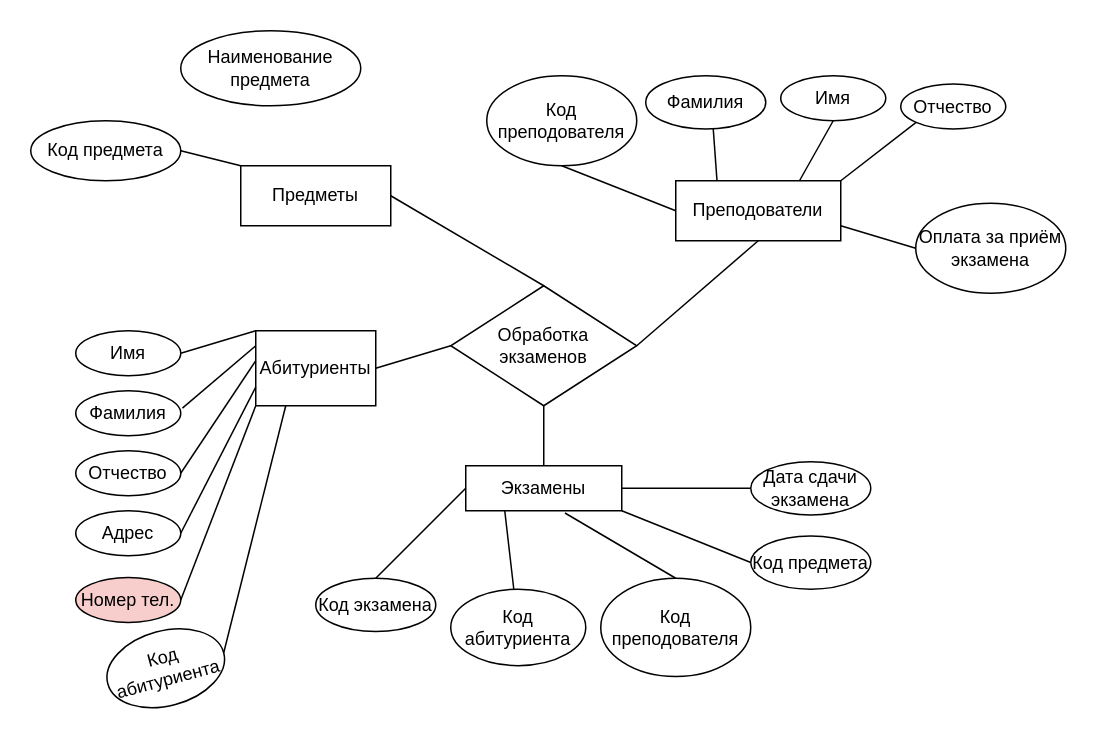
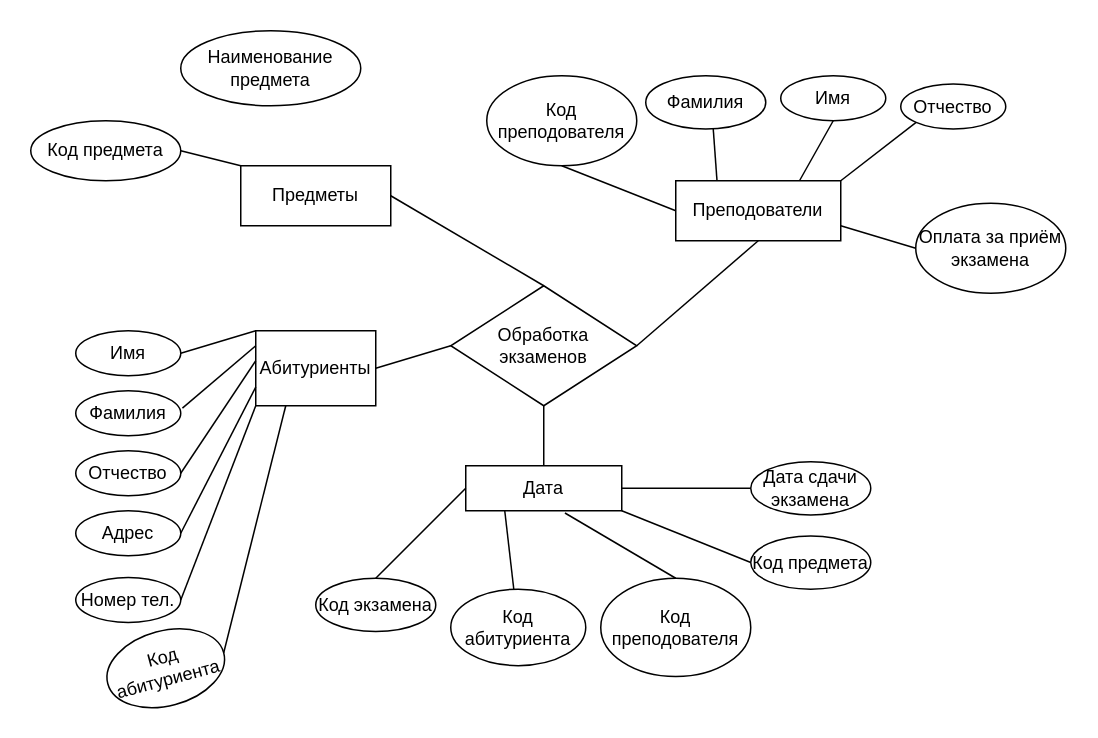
(544, 488) -> (544, 488)
(128, 600) -> (128, 600)
